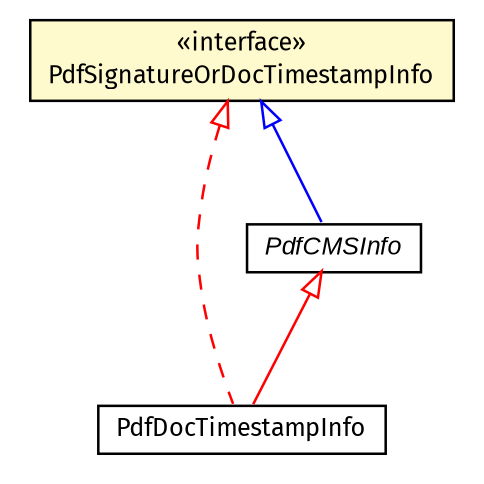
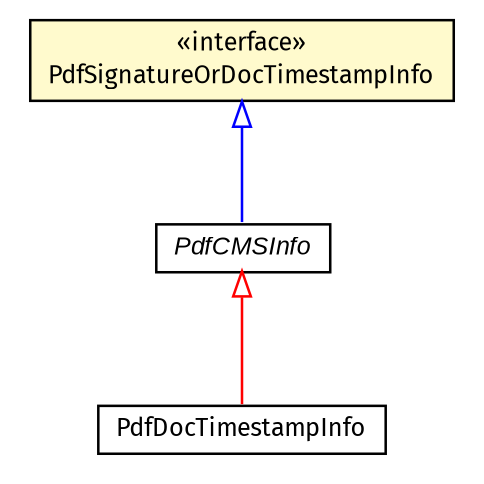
(198, 266) -> none
